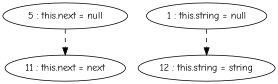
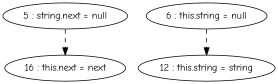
(65, 16) -> (65, 16)
(207, 16) -> (207, 16)
(65, 68) -> (65, 68)
